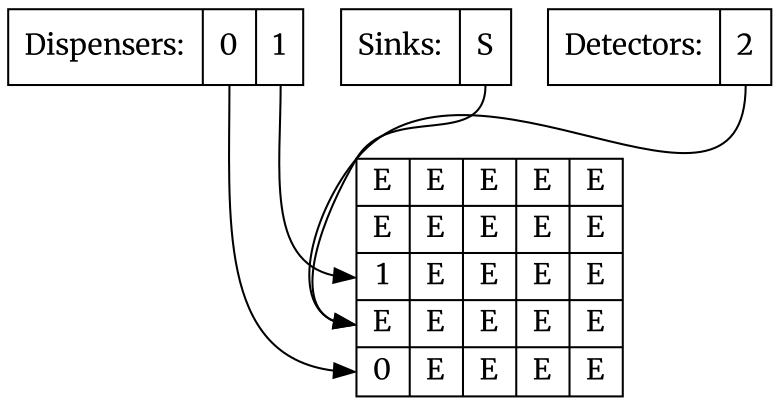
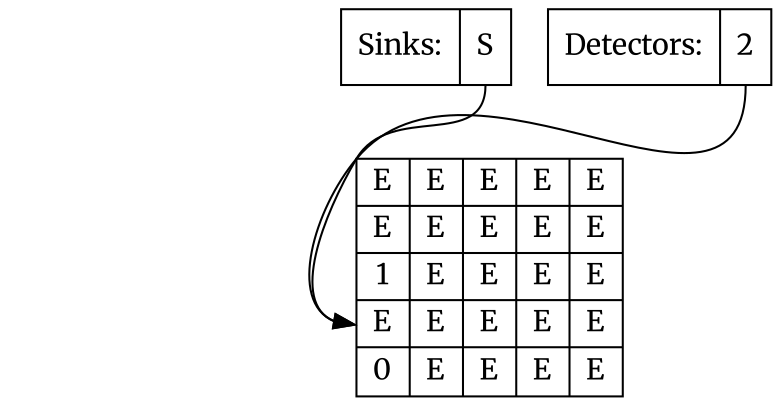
(156, 47) -> none
